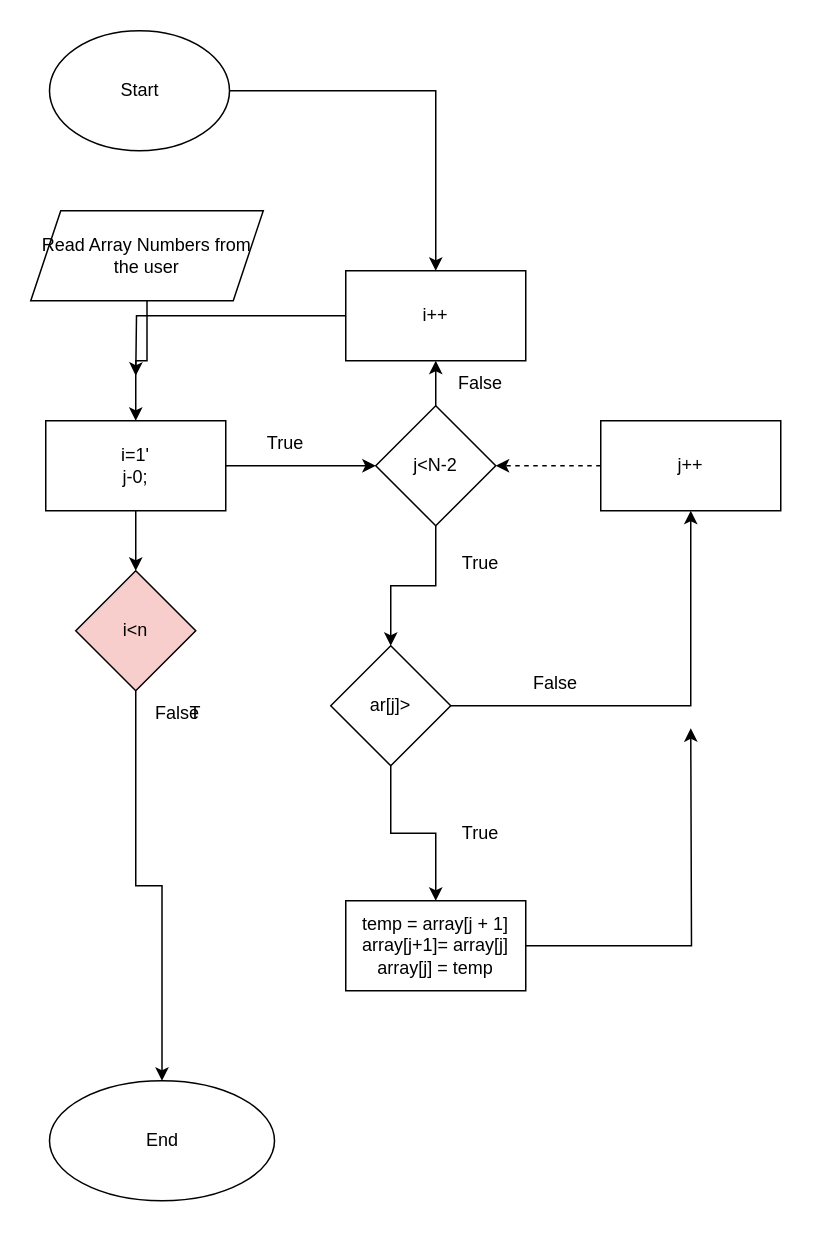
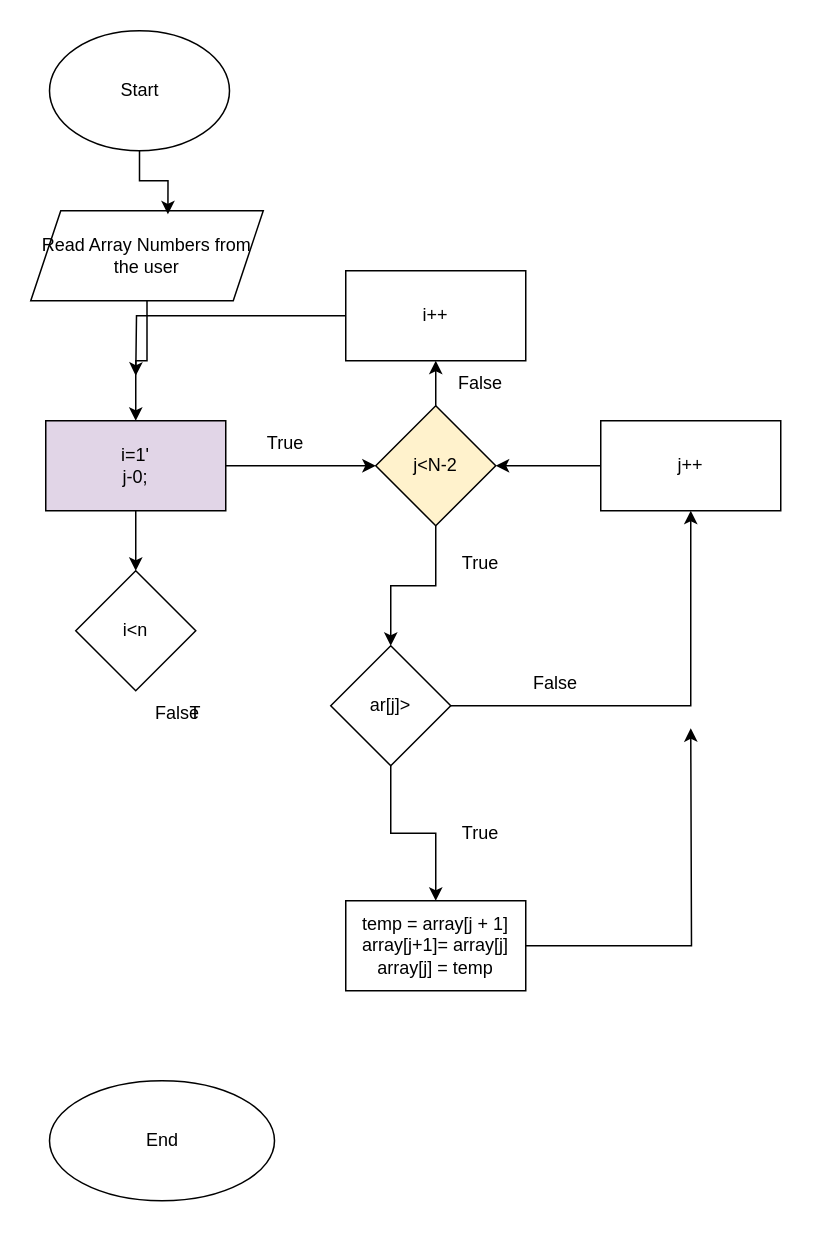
(418, 91) -> (151, 181)
(136, 466) -> (136, 466)
(436, 466) -> (436, 466)
(554, 466) -> (554, 466)
(136, 631) -> (136, 631)
(144, 886) -> none
